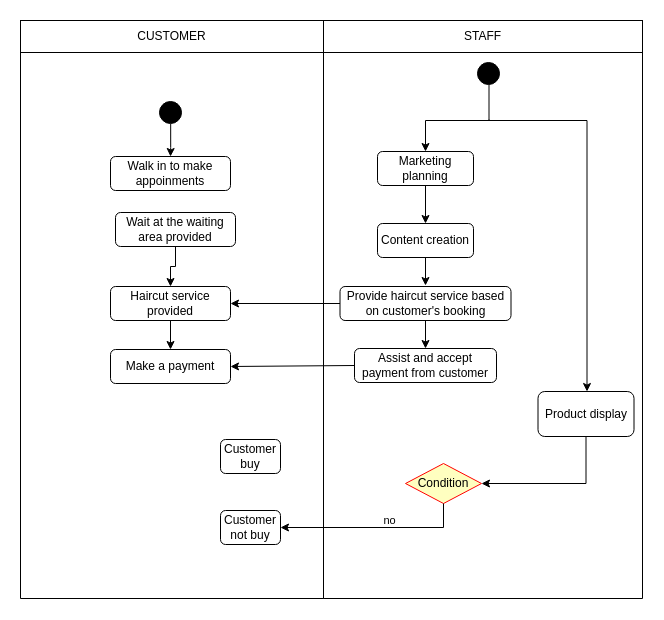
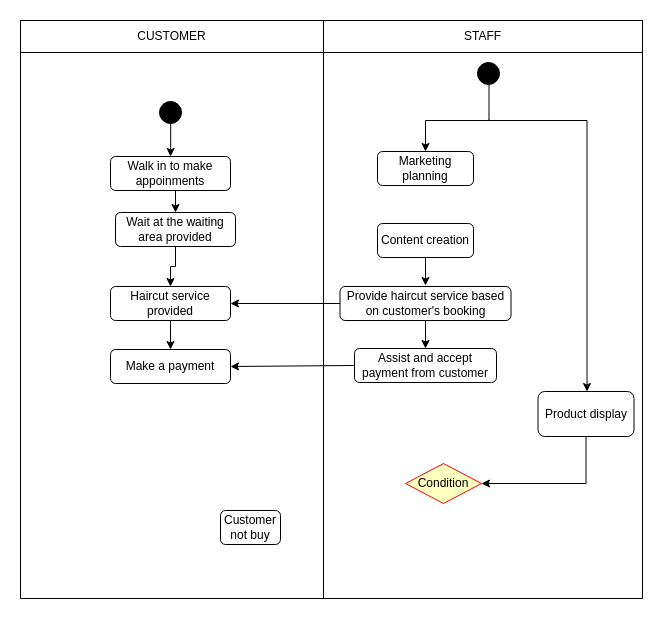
none -> (176, 197)
(426, 201) -> none
(251, 457) -> none
(377, 528) -> none
